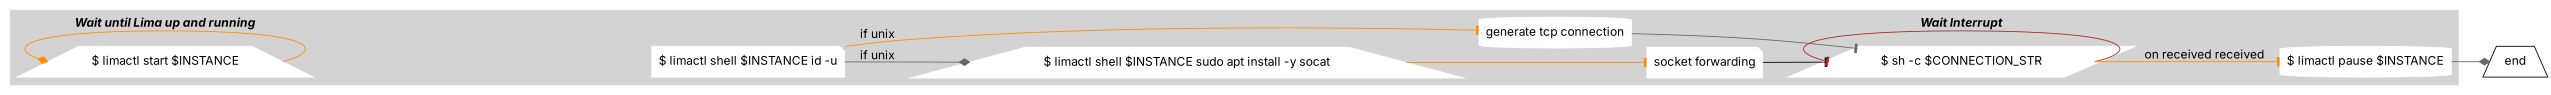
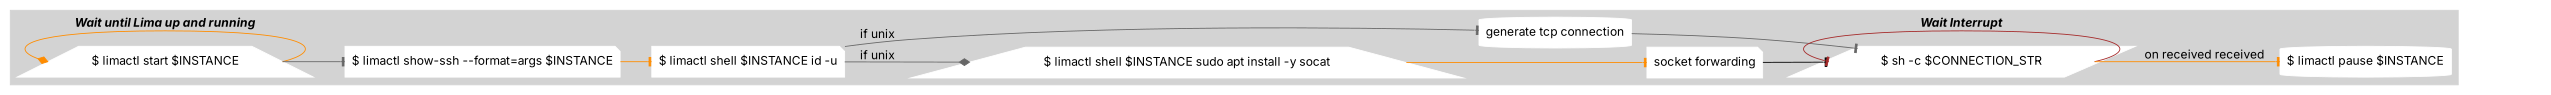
(1159, 29) -> (1159, 29)
none -> (483, 62)
(2515, 62) -> none
